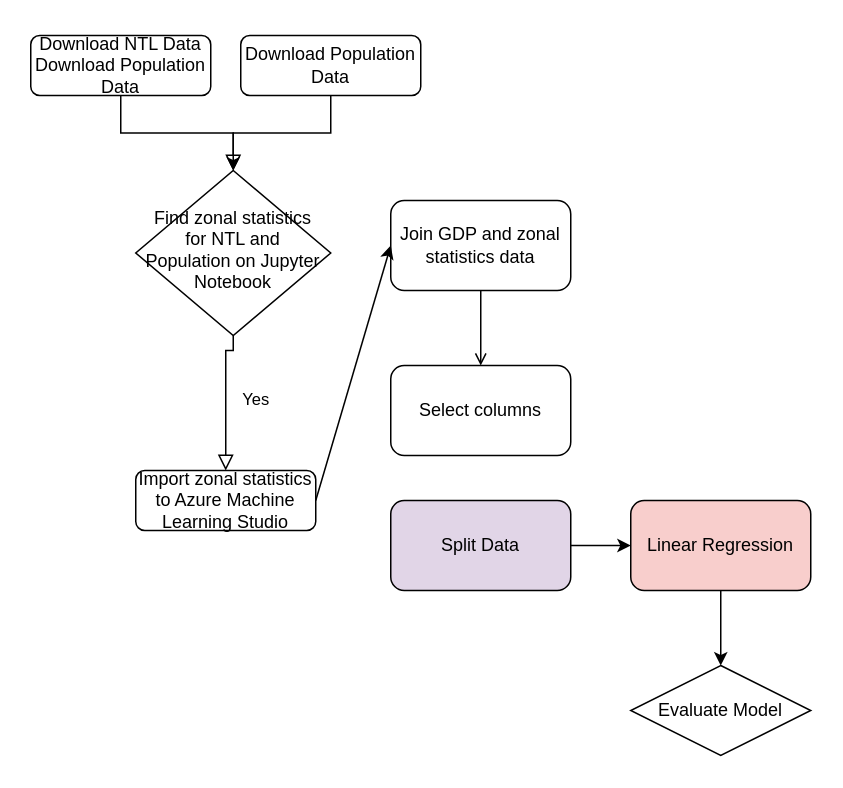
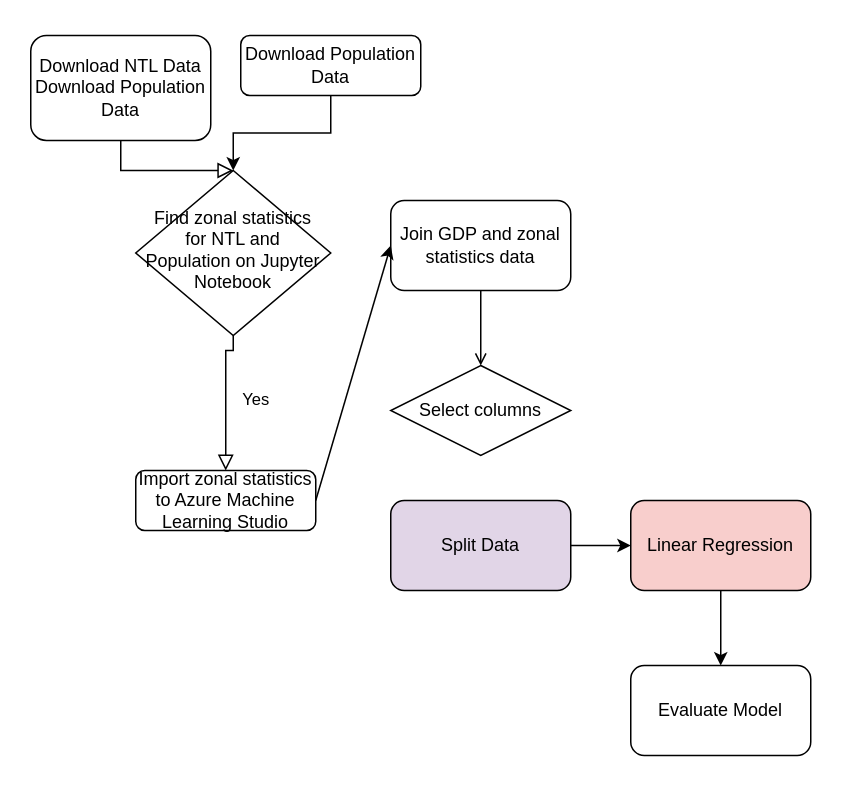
(121, 65) -> (121, 88)
(481, 410) -> (481, 410)
(721, 710) -> (721, 710)
